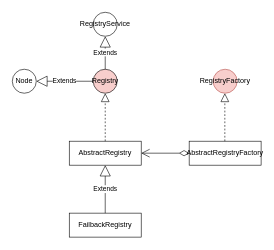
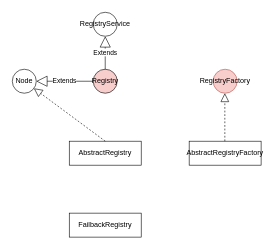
(105, 122) -> (73, 117)
(162, 153) -> none
(105, 195) -> none
